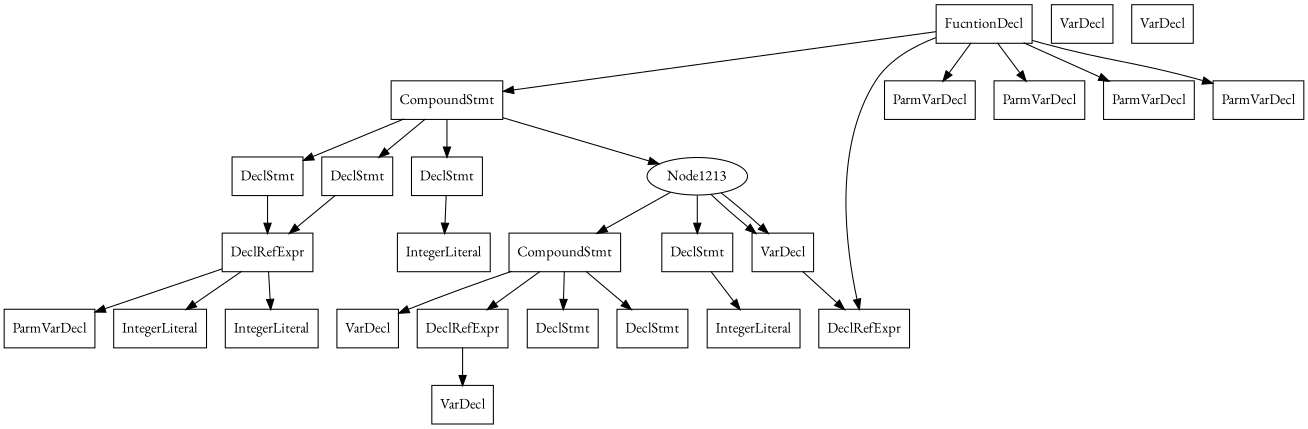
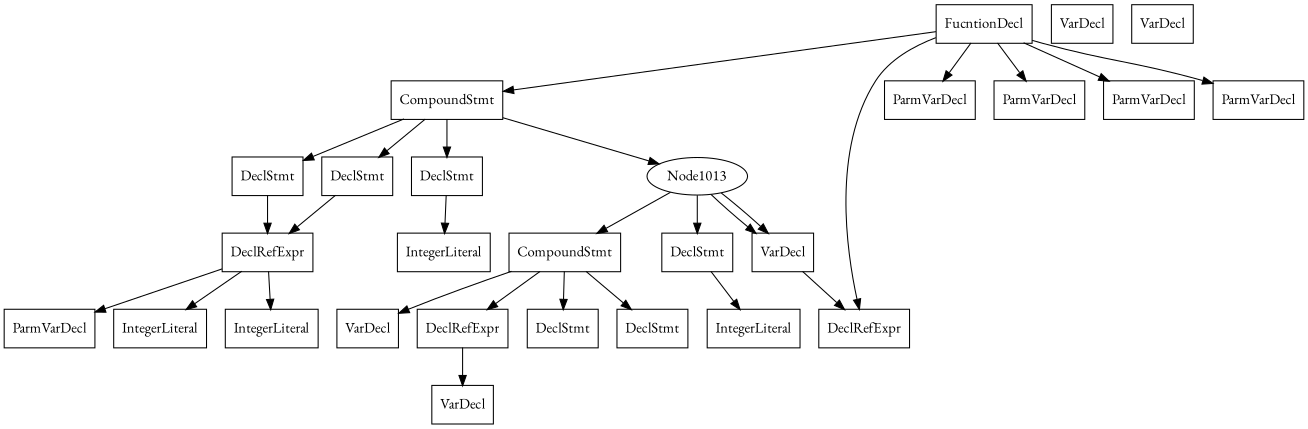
(697, 176) -> (697, 176)
